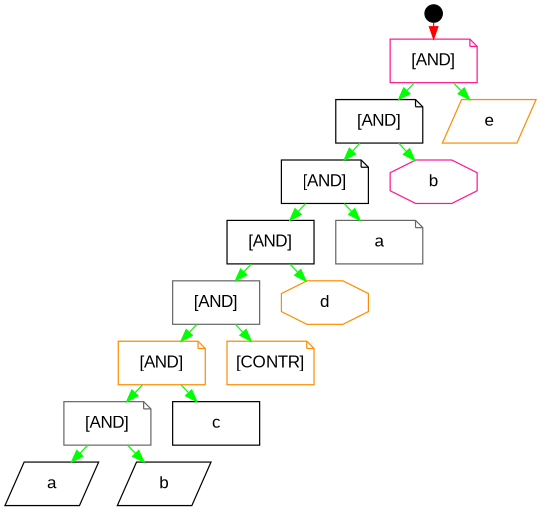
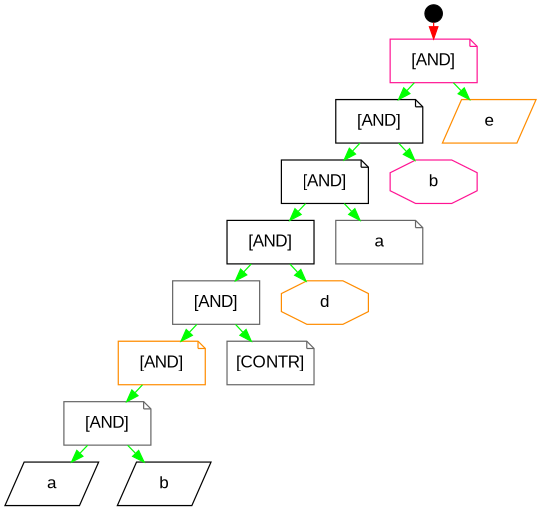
(271, 363) -> (271, 363)
(216, 423) -> none
